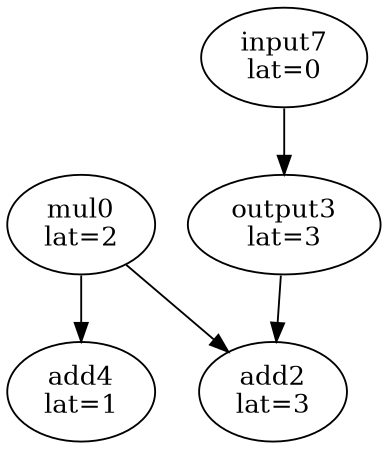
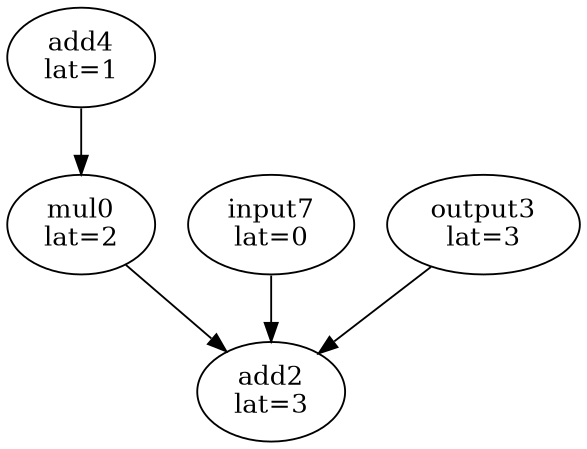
(284, 132) -> (271, 299)
(81, 299) -> (81, 132)
